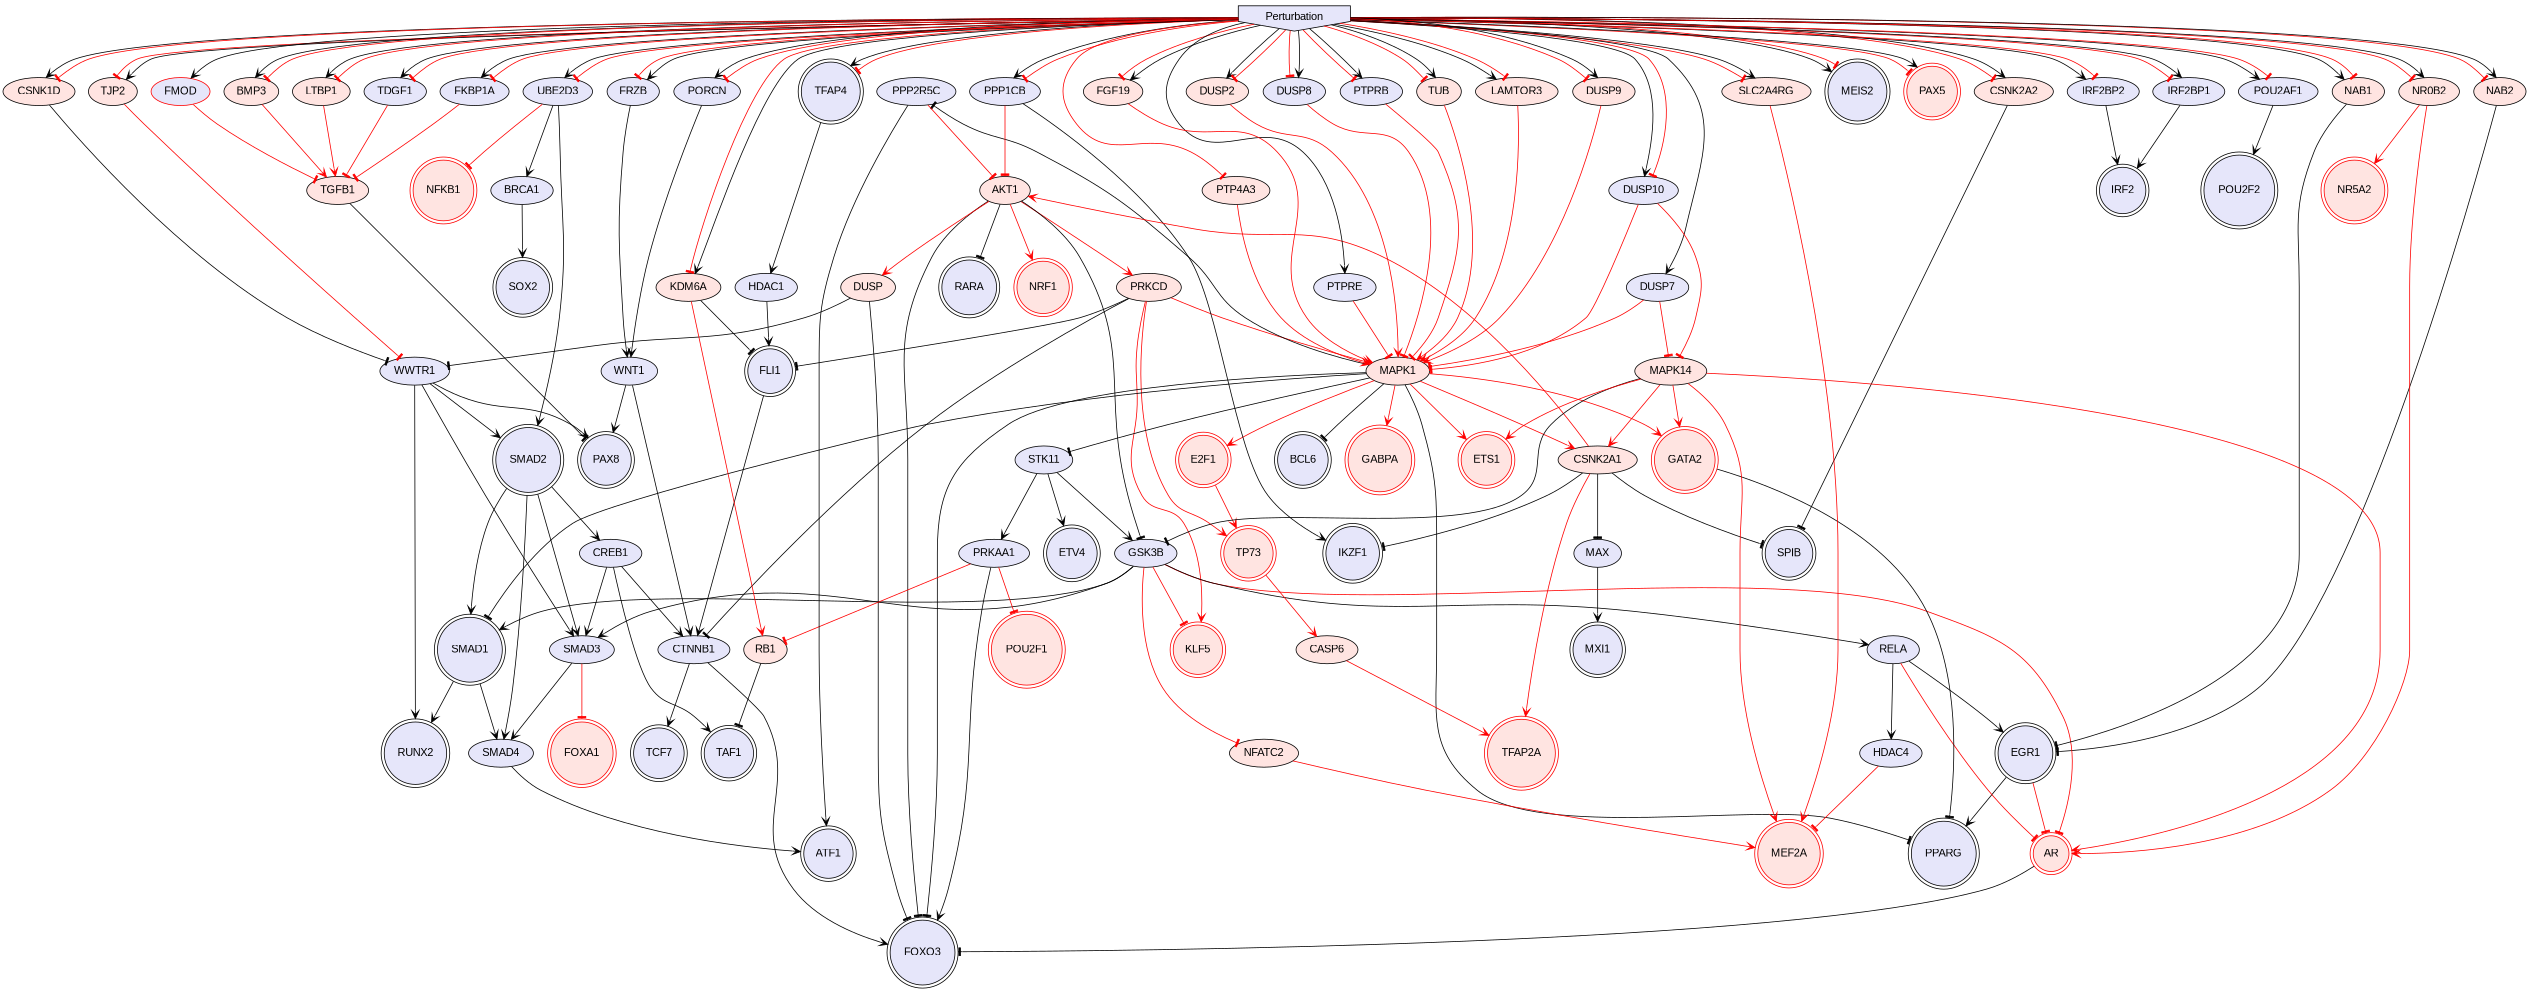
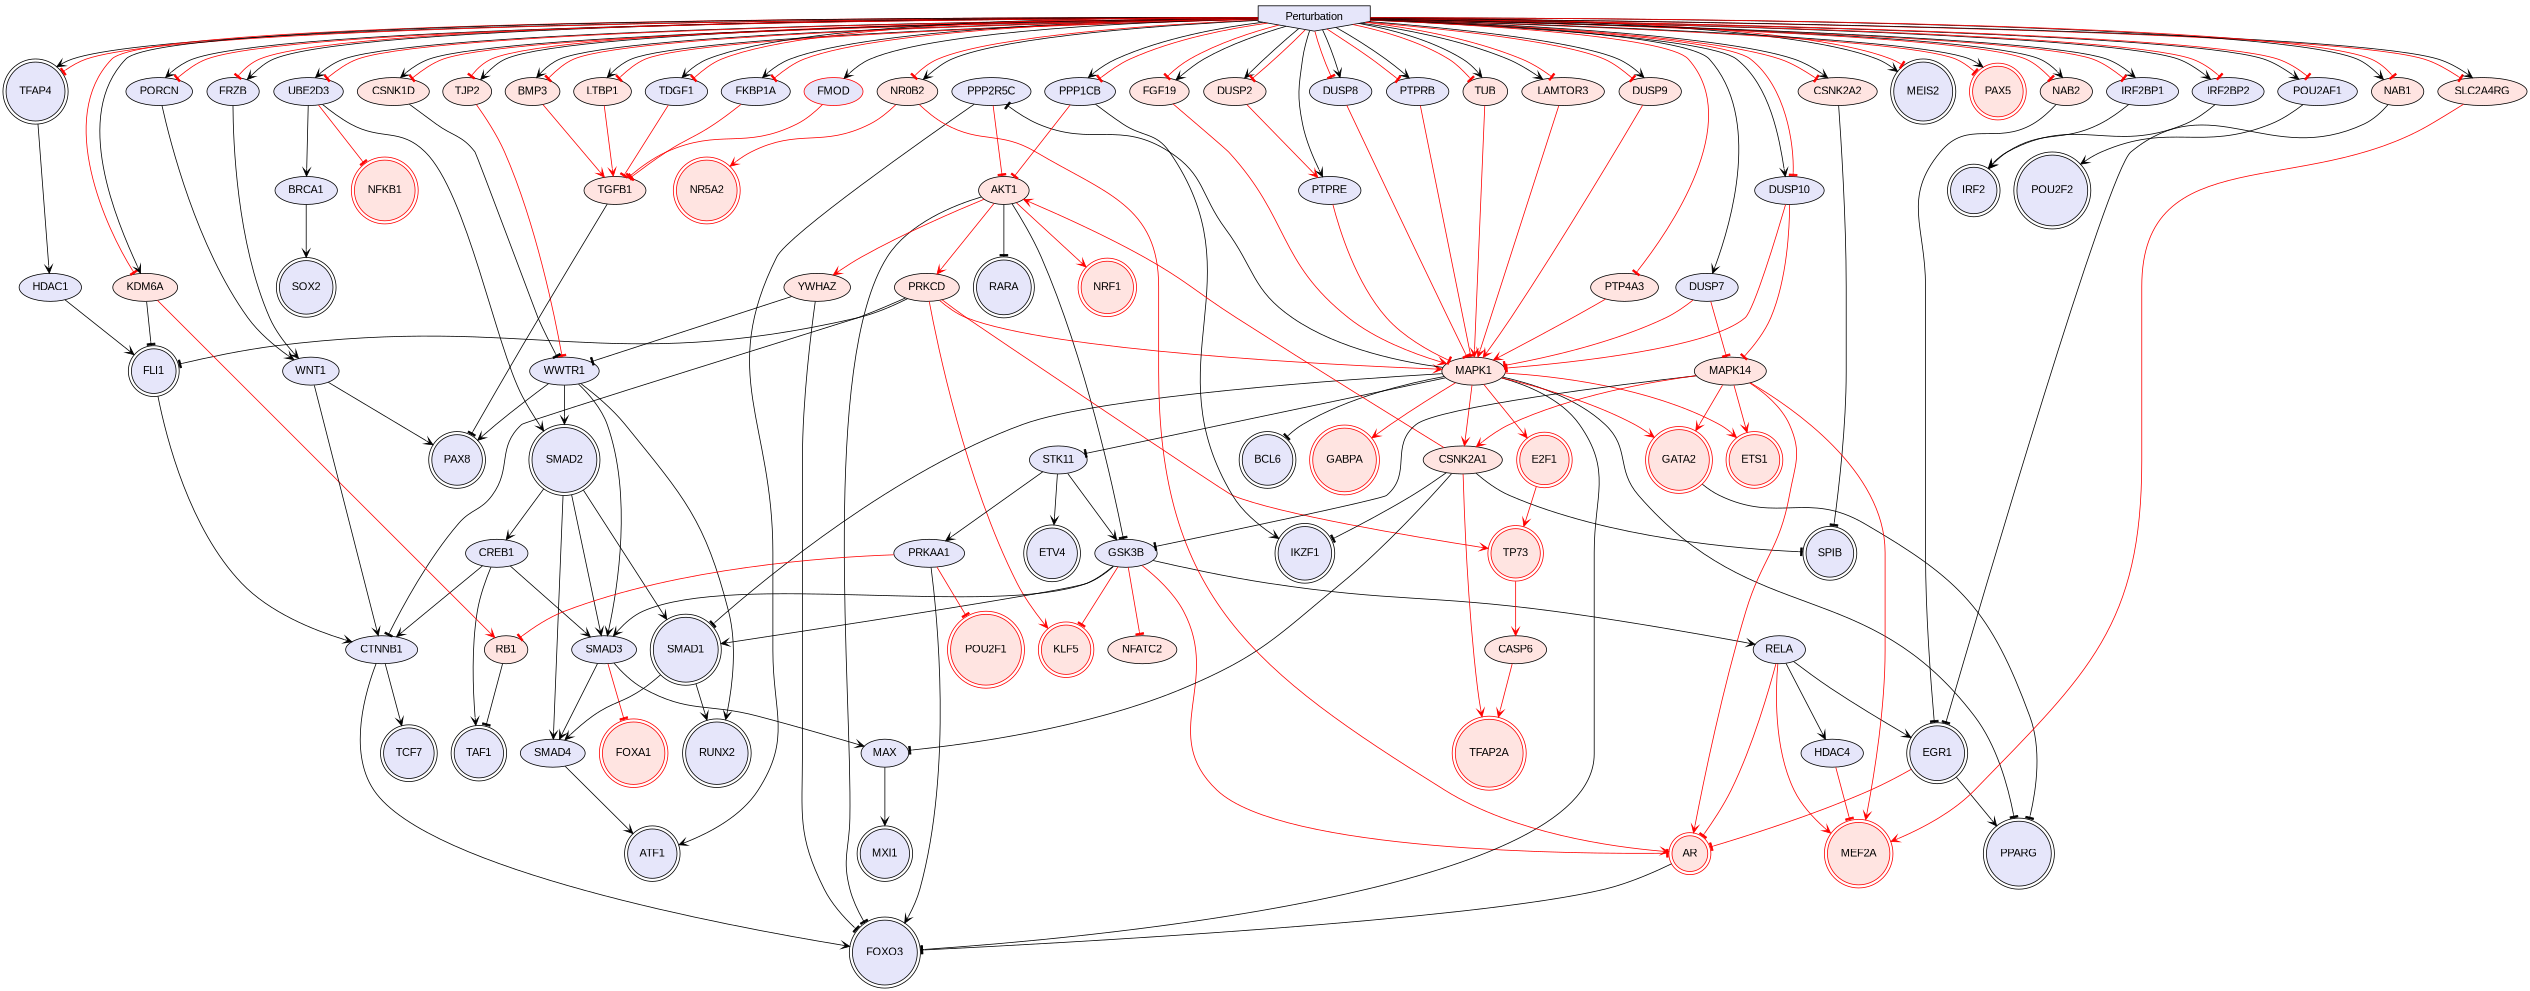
(1362, 191) -> (1280, 138)
(868, 287) -> (817, 287)
none -> (737, 712)
(1485, 801) -> (1782, 752)
